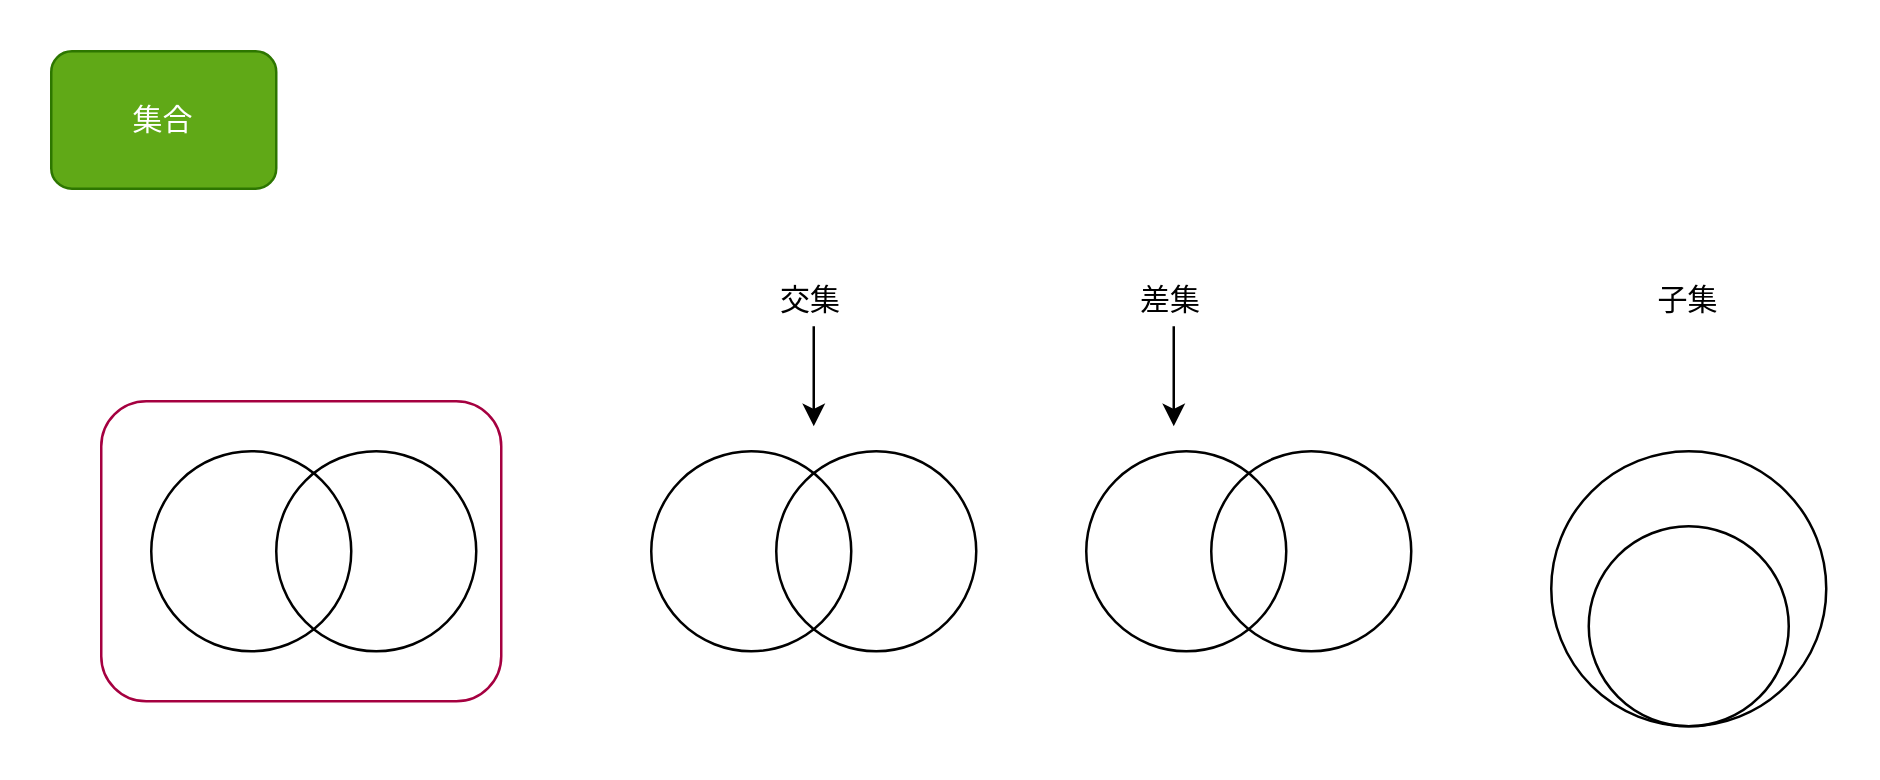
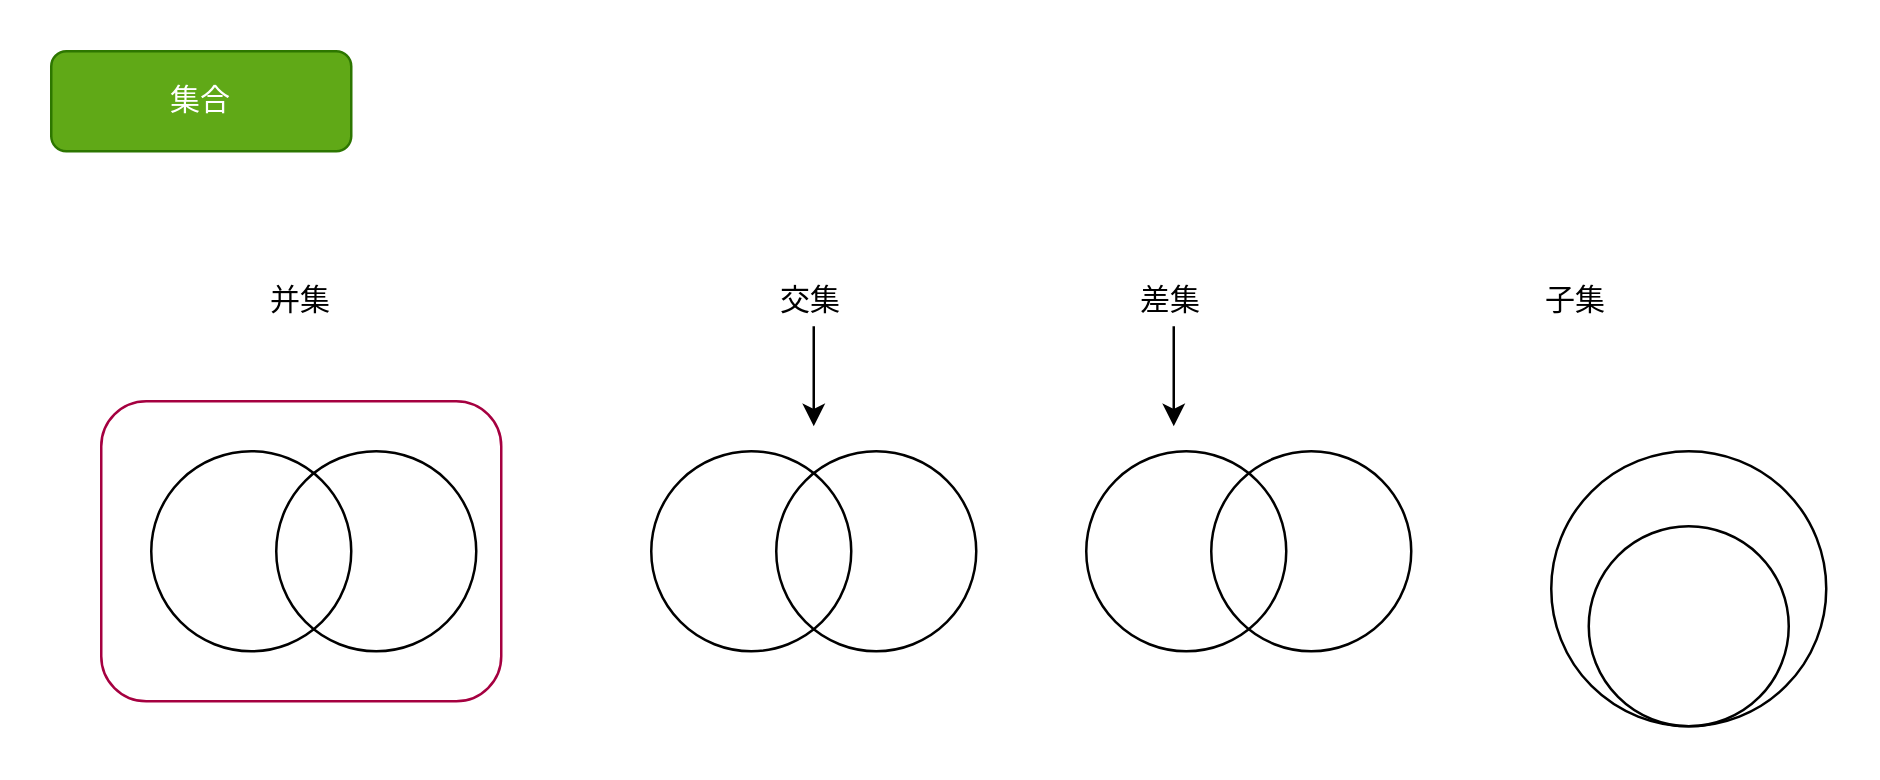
(164, 120) -> (201, 101)
none -> (301, 301)
(1689, 301) -> (1576, 301)
